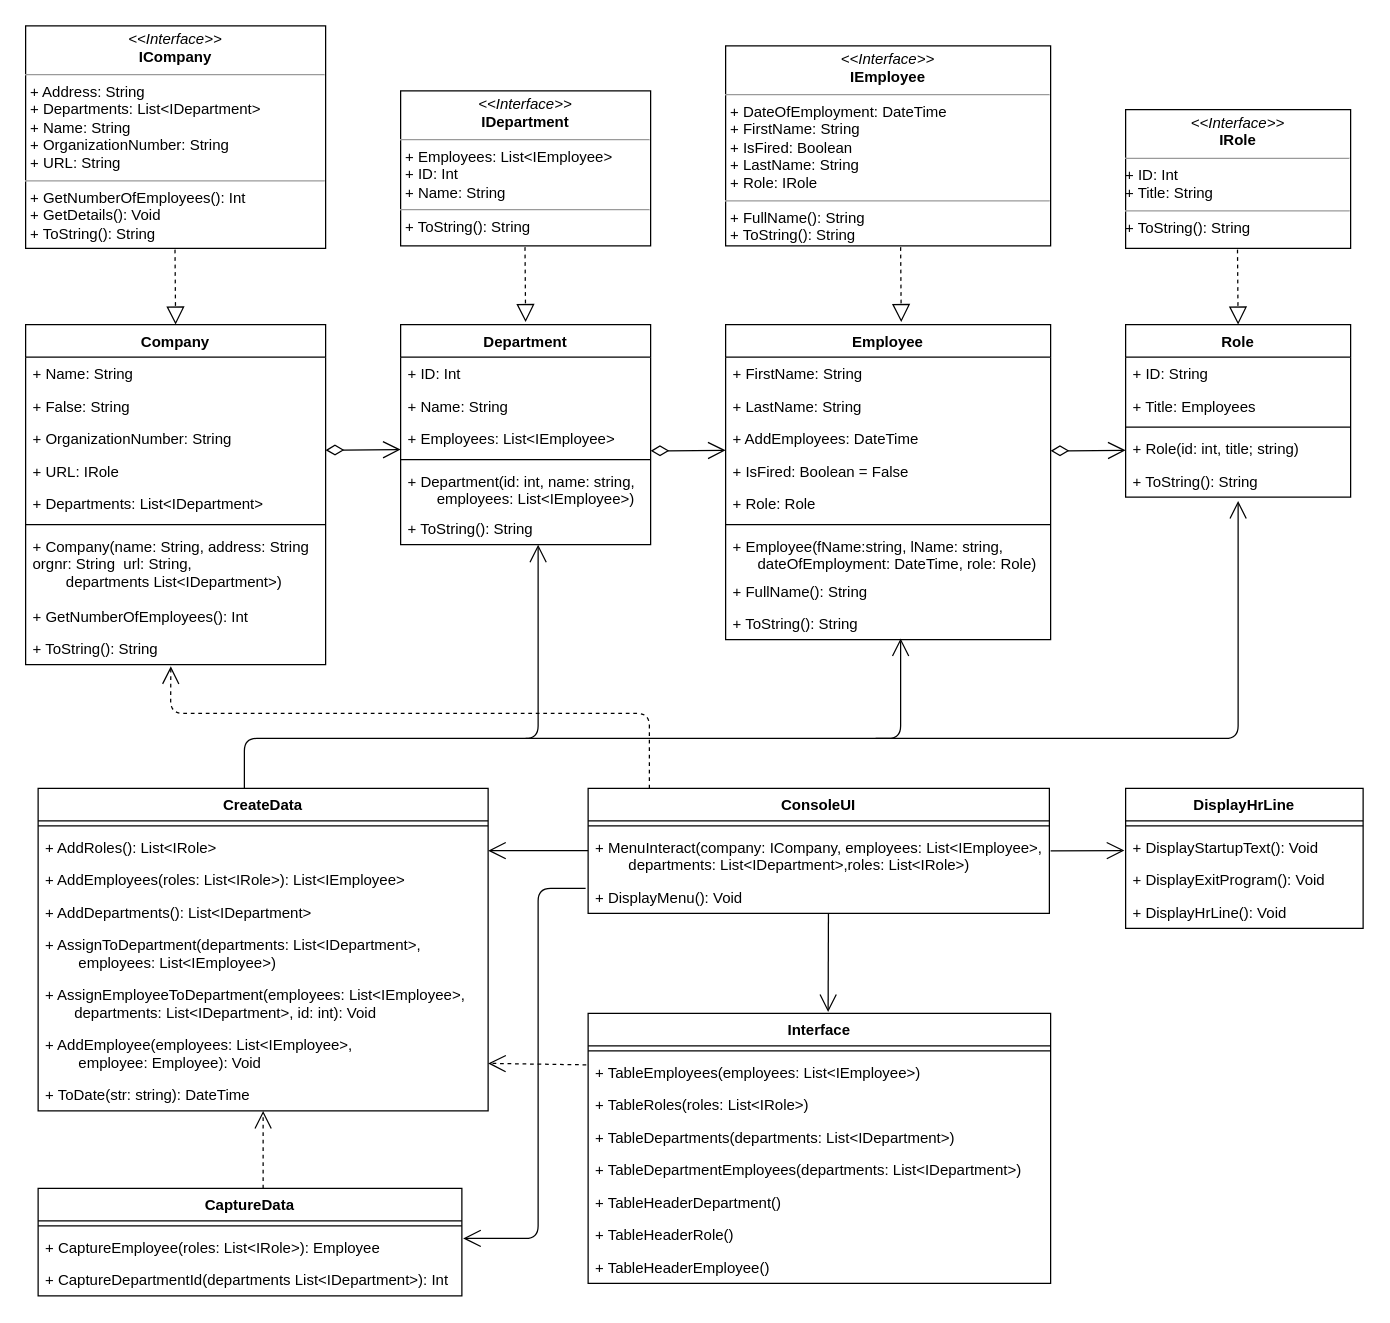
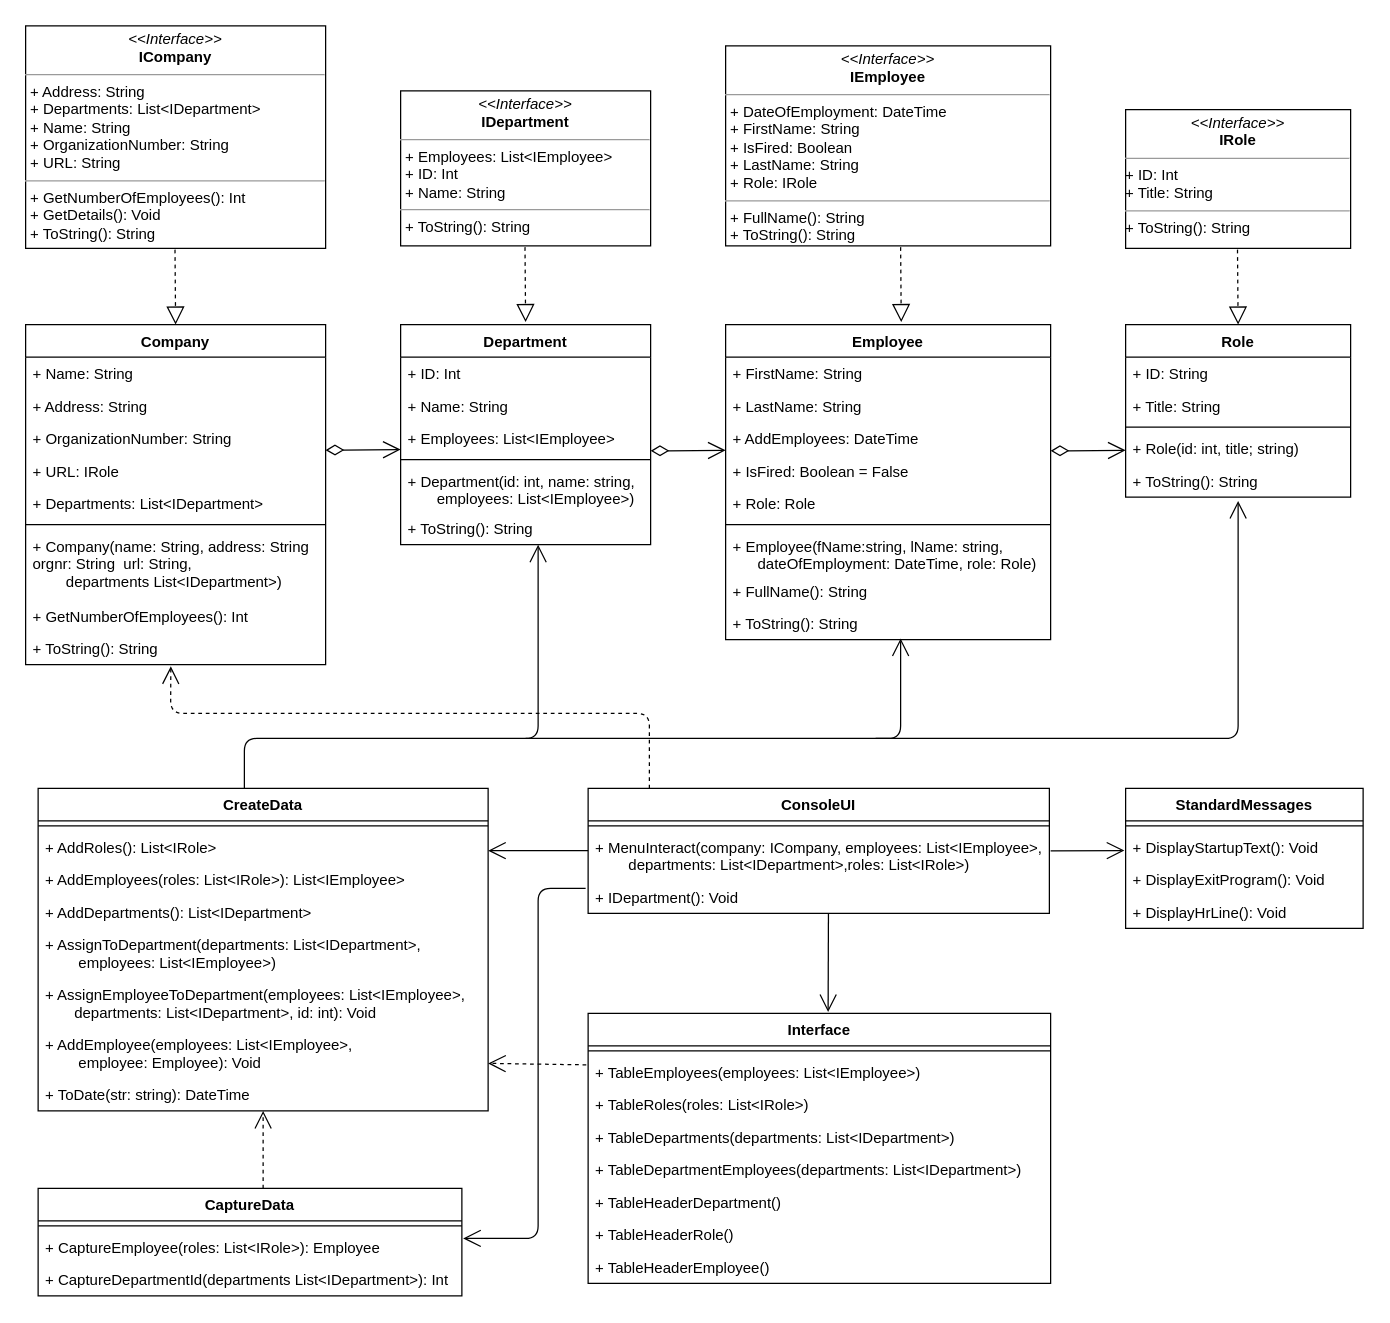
(86, 406) -> (96, 406)
(1196, 406) -> (1184, 406)
(1244, 805) -> (1244, 805)
(672, 898) -> (675, 898)
